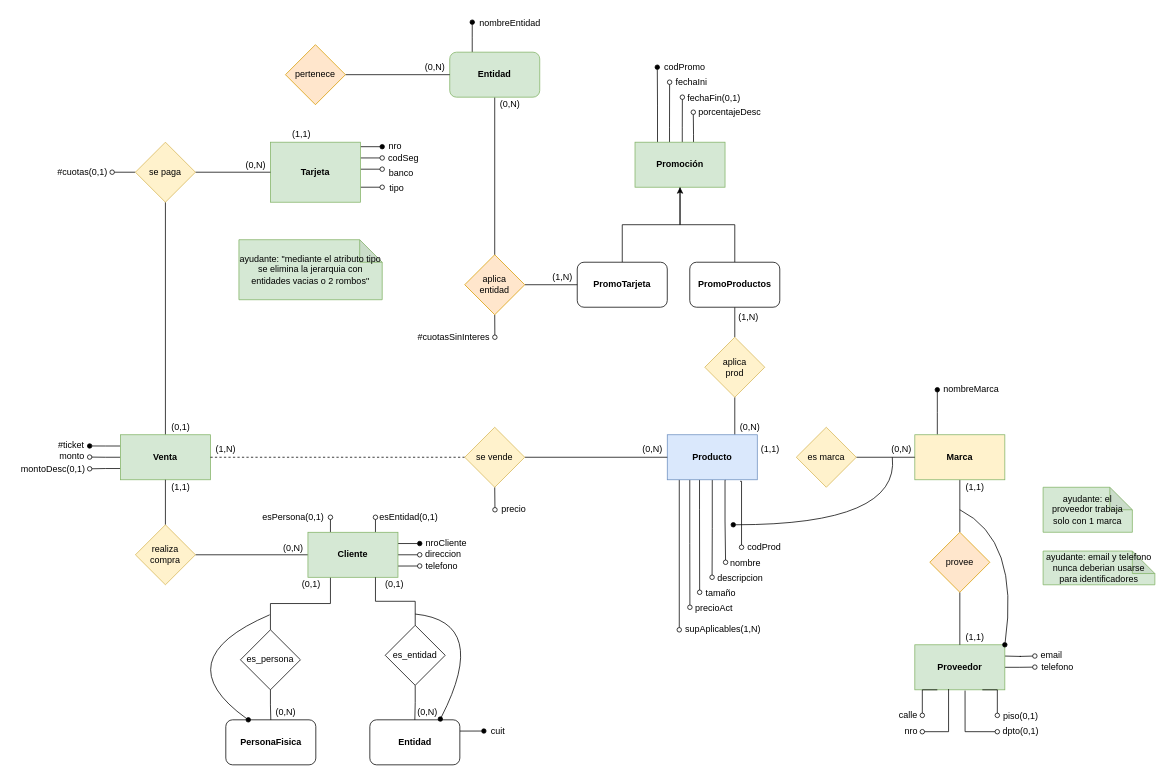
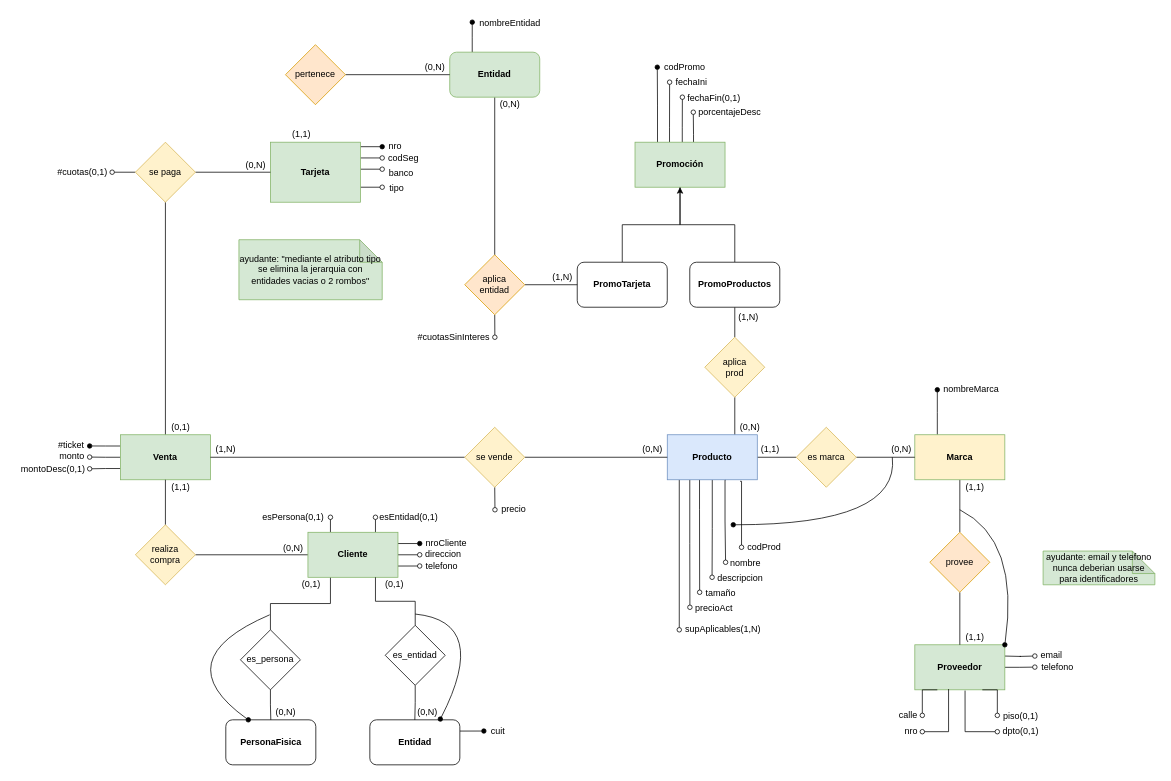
(338, 457) -> (338, 457)
none -> (776, 457)
(1088, 510) -> none
